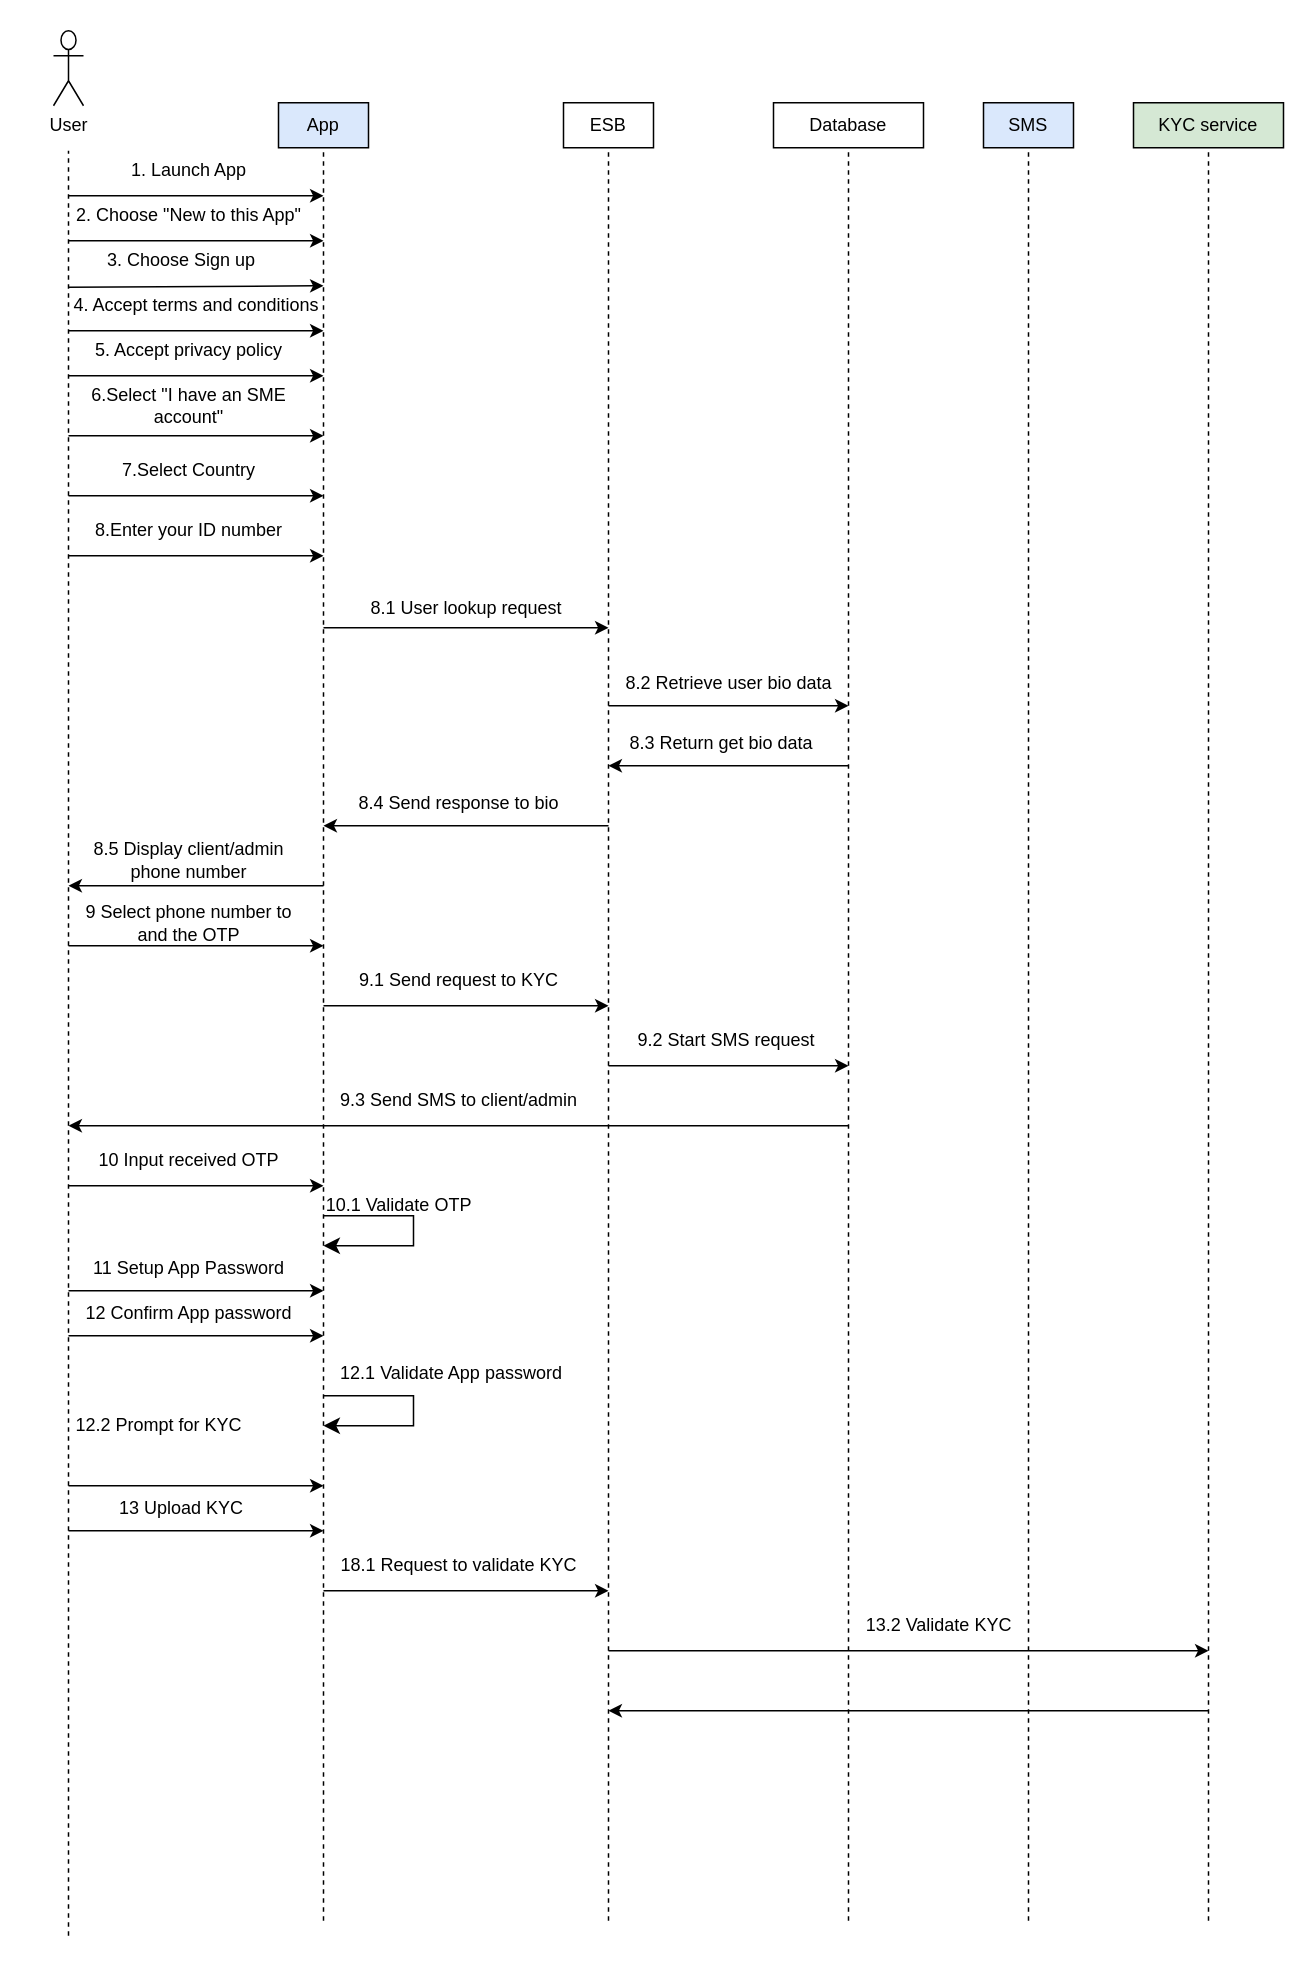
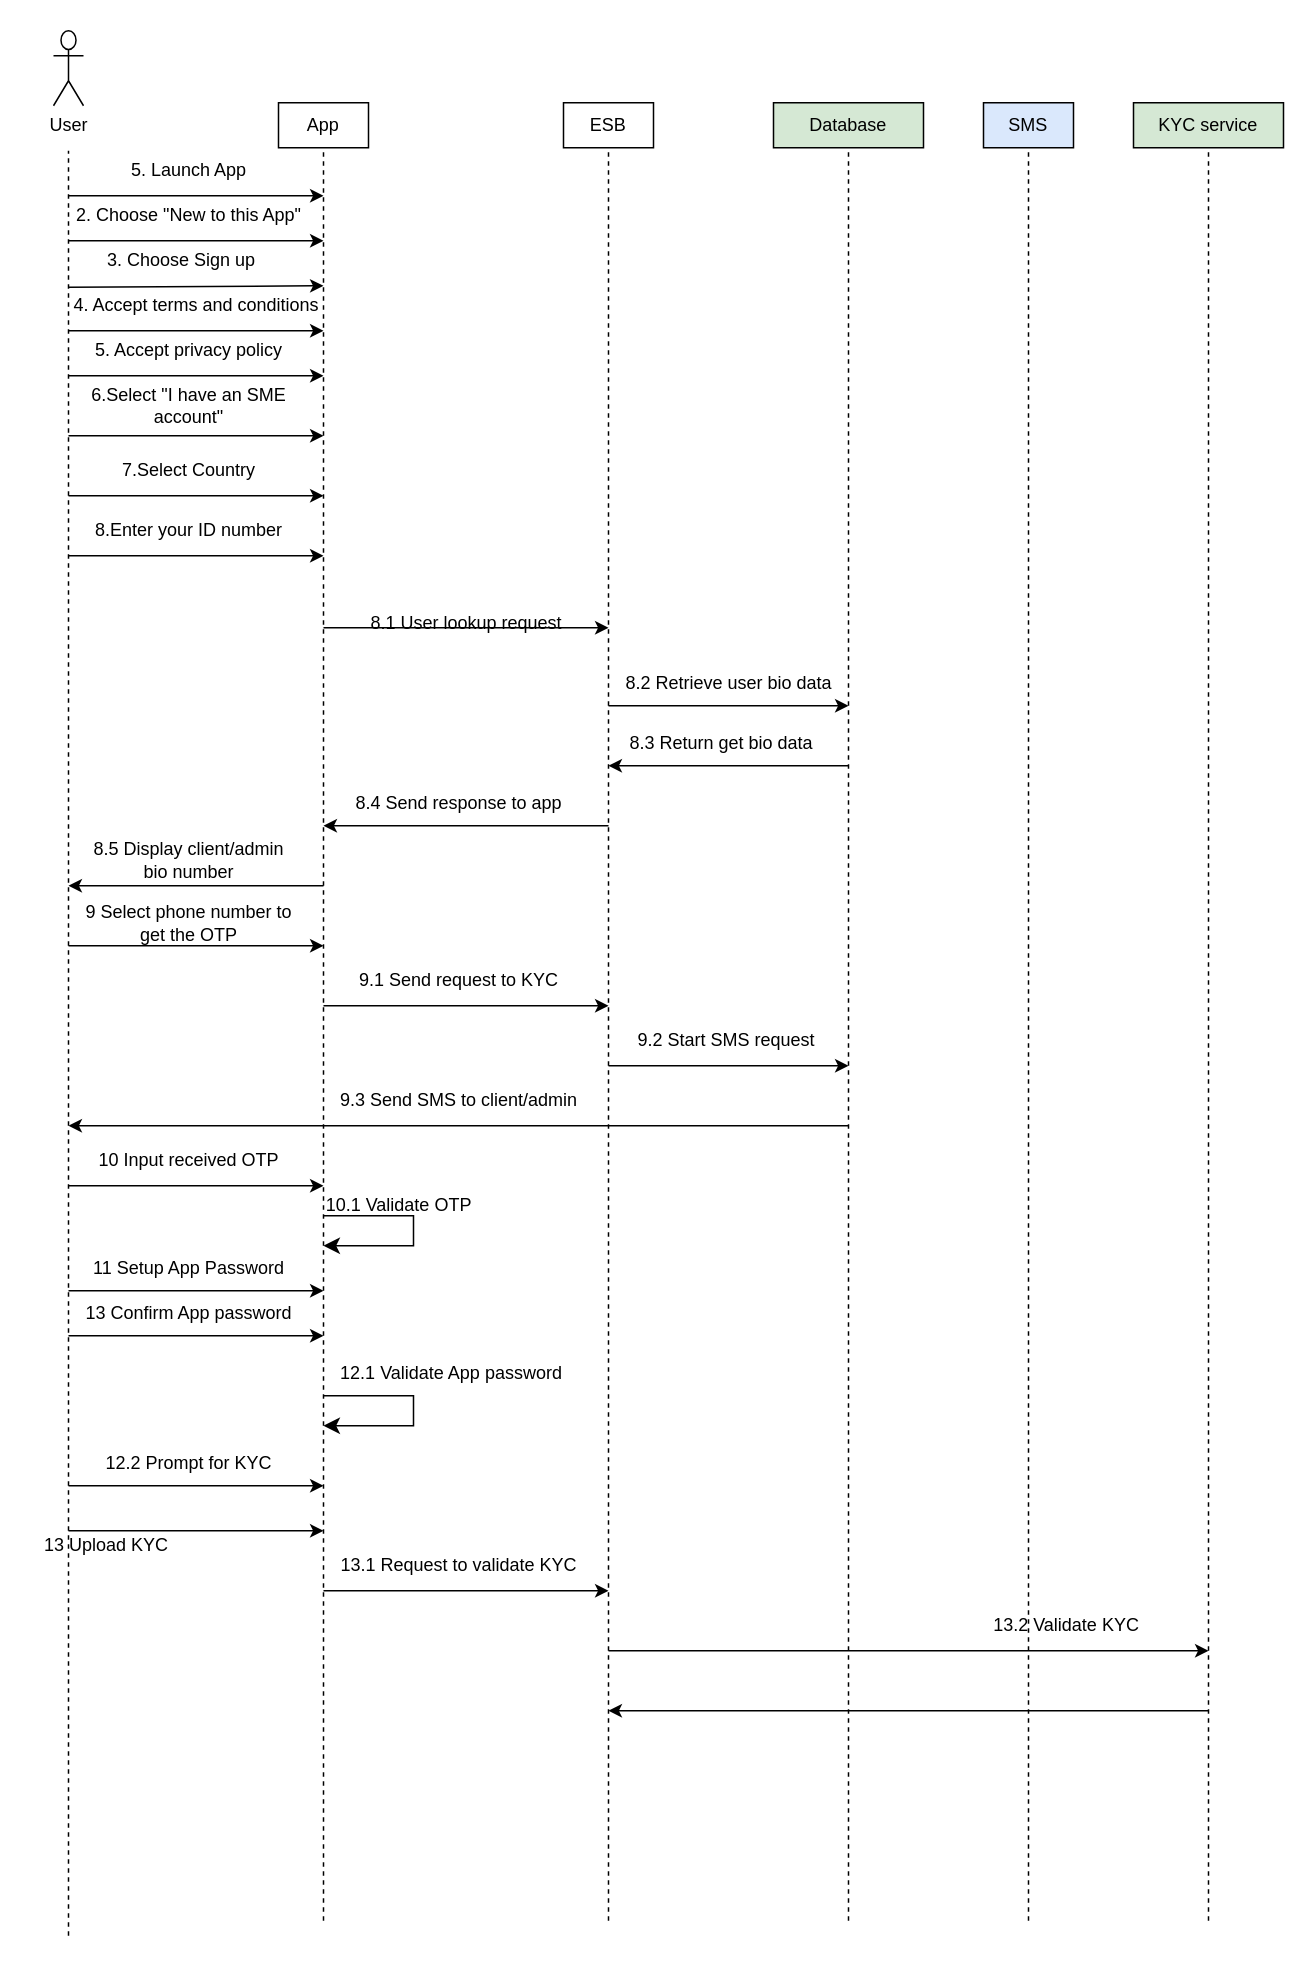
(323, 125) -> (323, 125)
(848, 125) -> (848, 125)
(189, 170) -> (189, 170)
(466, 608) -> (466, 623)
(459, 803) -> (459, 803)
(189, 860) -> (189, 860)
(189, 923) -> (189, 923)
(189, 1313) -> (189, 1313)
(158, 1426) -> (188, 1463)
(181, 1508) -> (106, 1546)
(459, 1565) -> (459, 1565)
(938, 1625) -> (1066, 1625)
